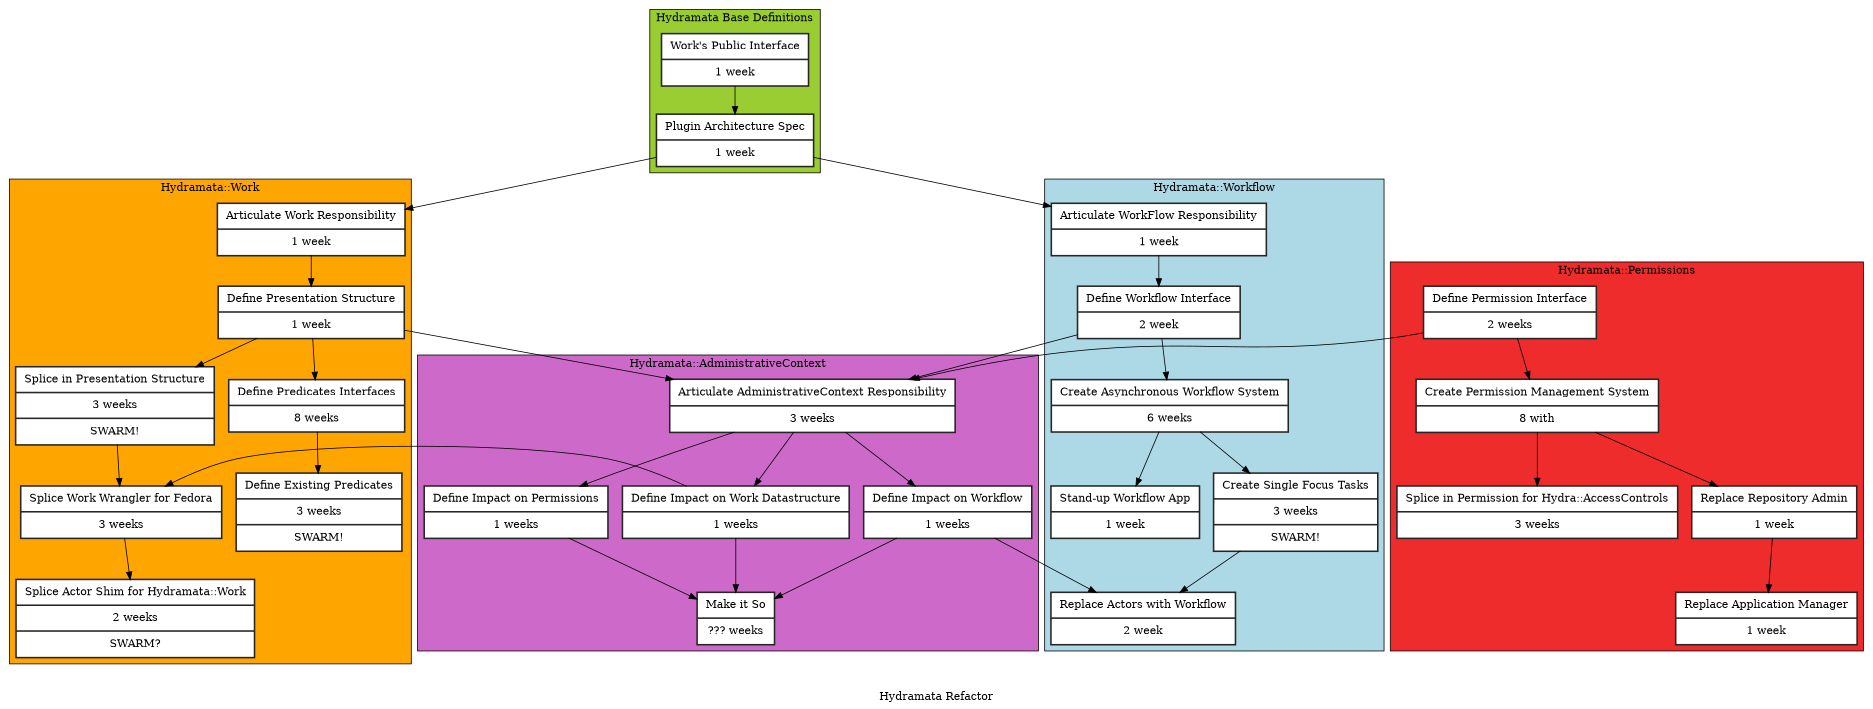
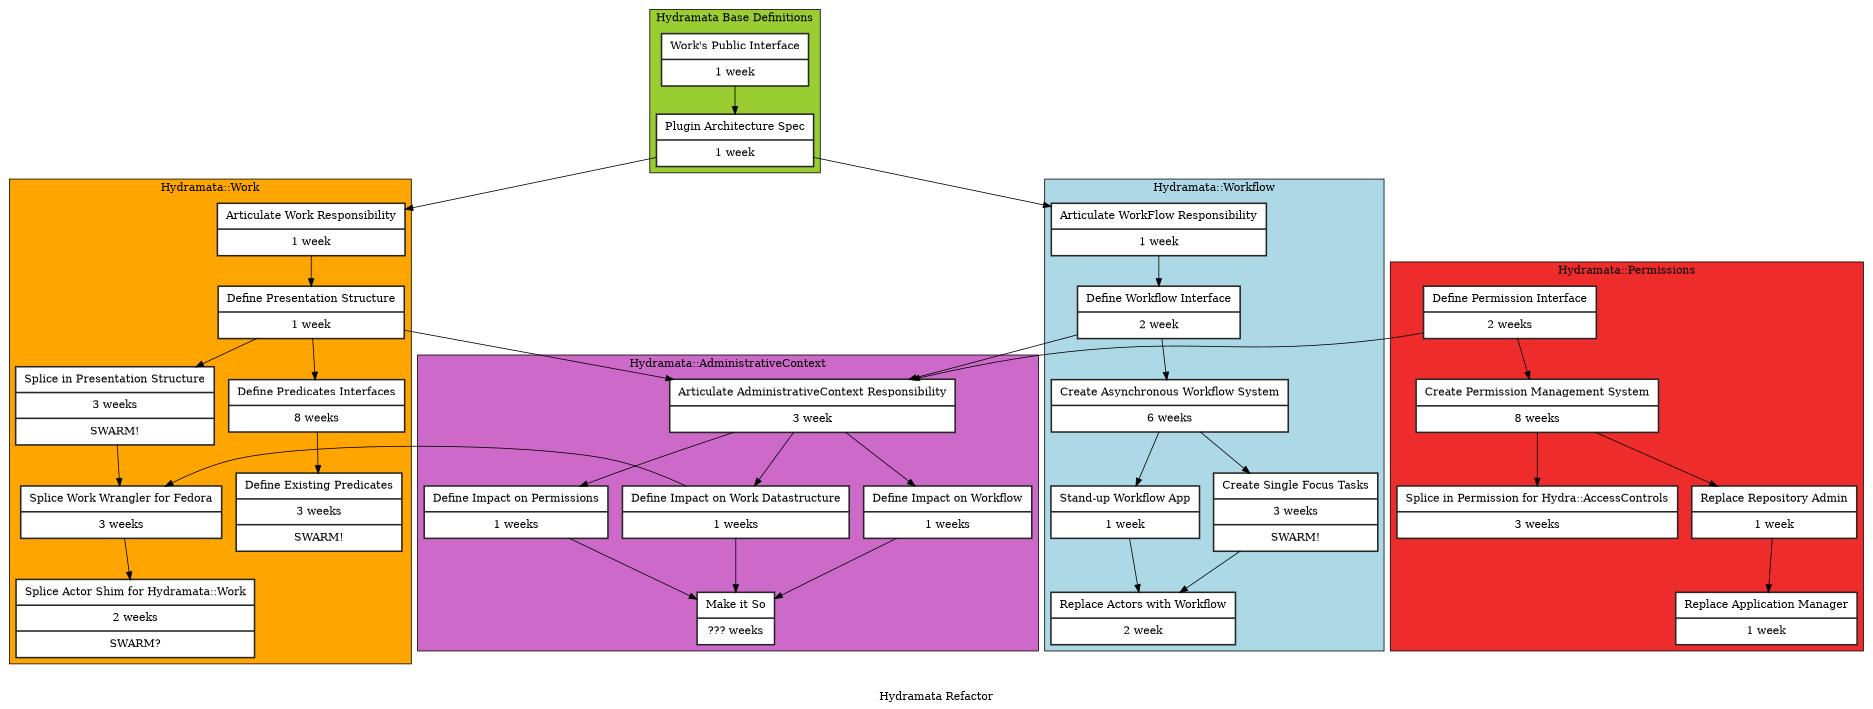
(812, 419) -> (812, 419)
(1537, 419) -> (1537, 419)
(1032, 558) -> (1134, 561)
